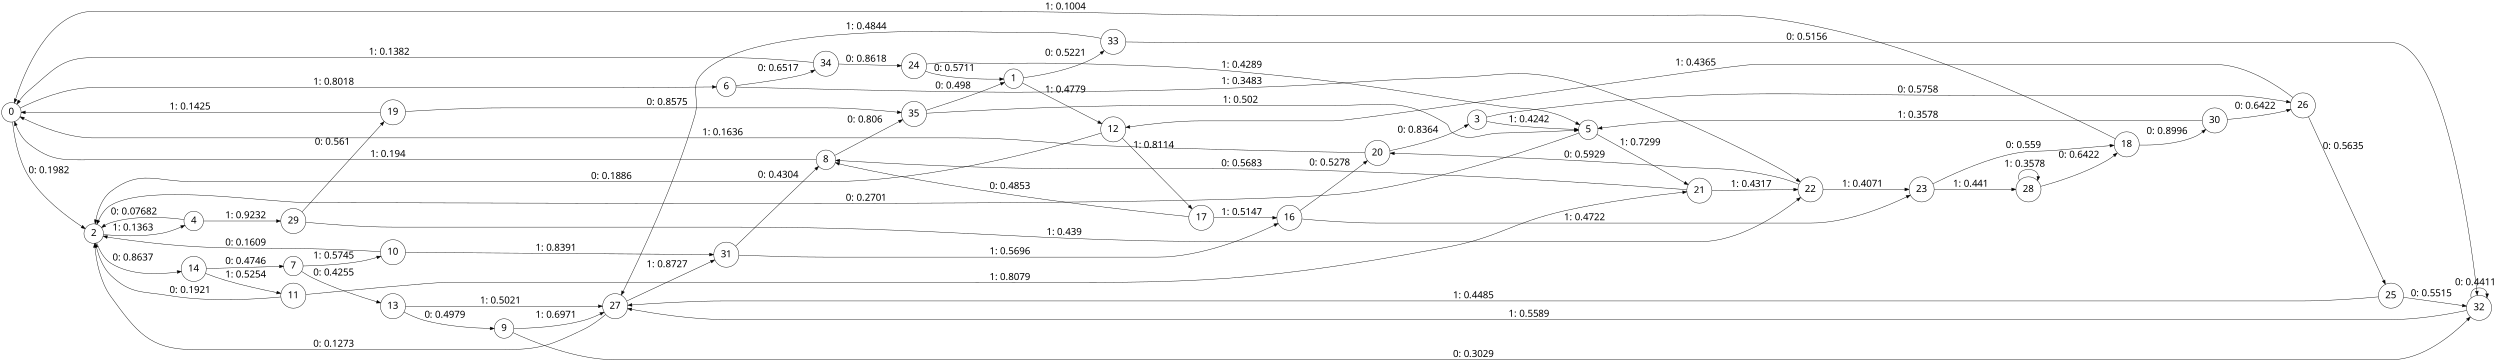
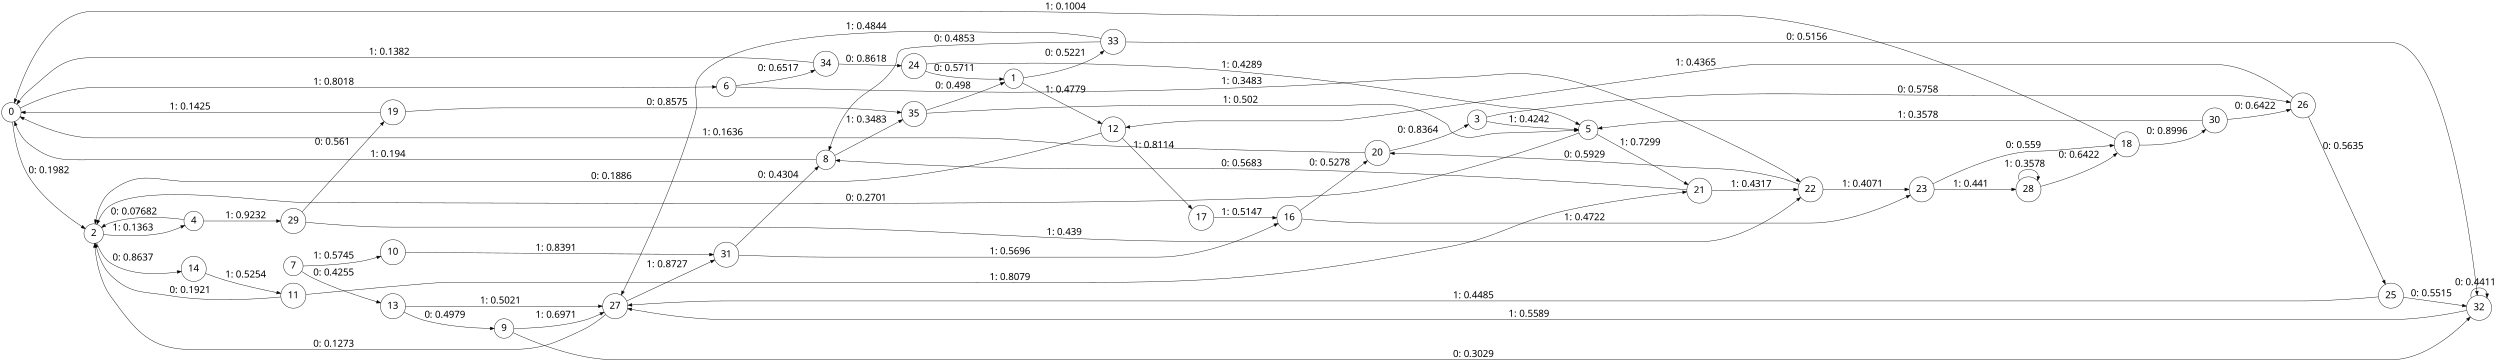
(870, 120) -> (870, 120)
(1013, 195) -> (939, 46)
(244, 248) -> none
(243, 267) -> none
